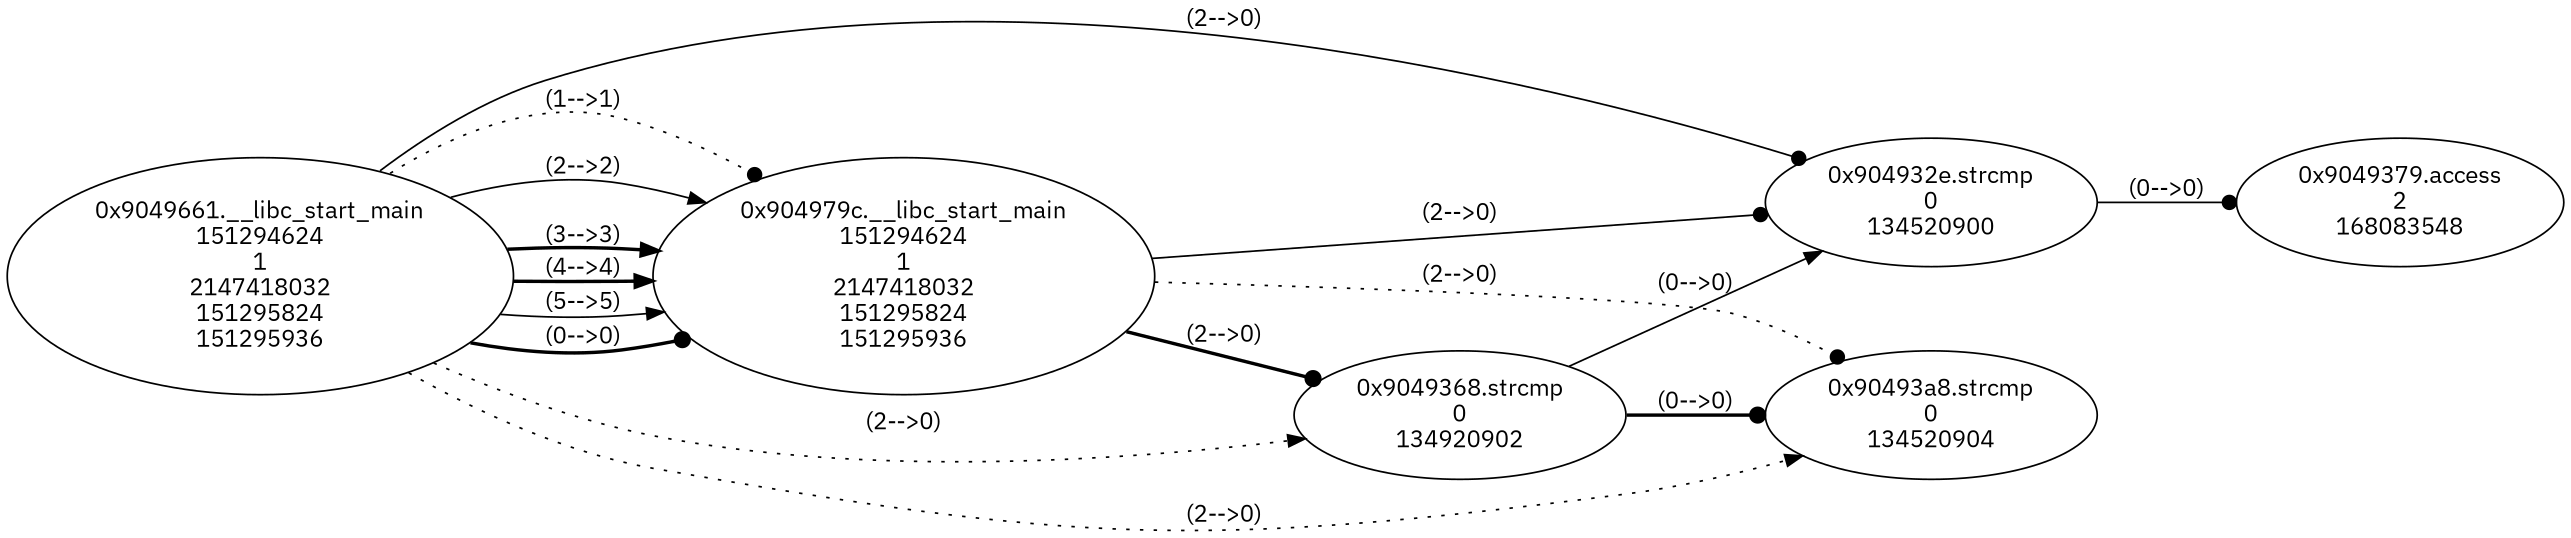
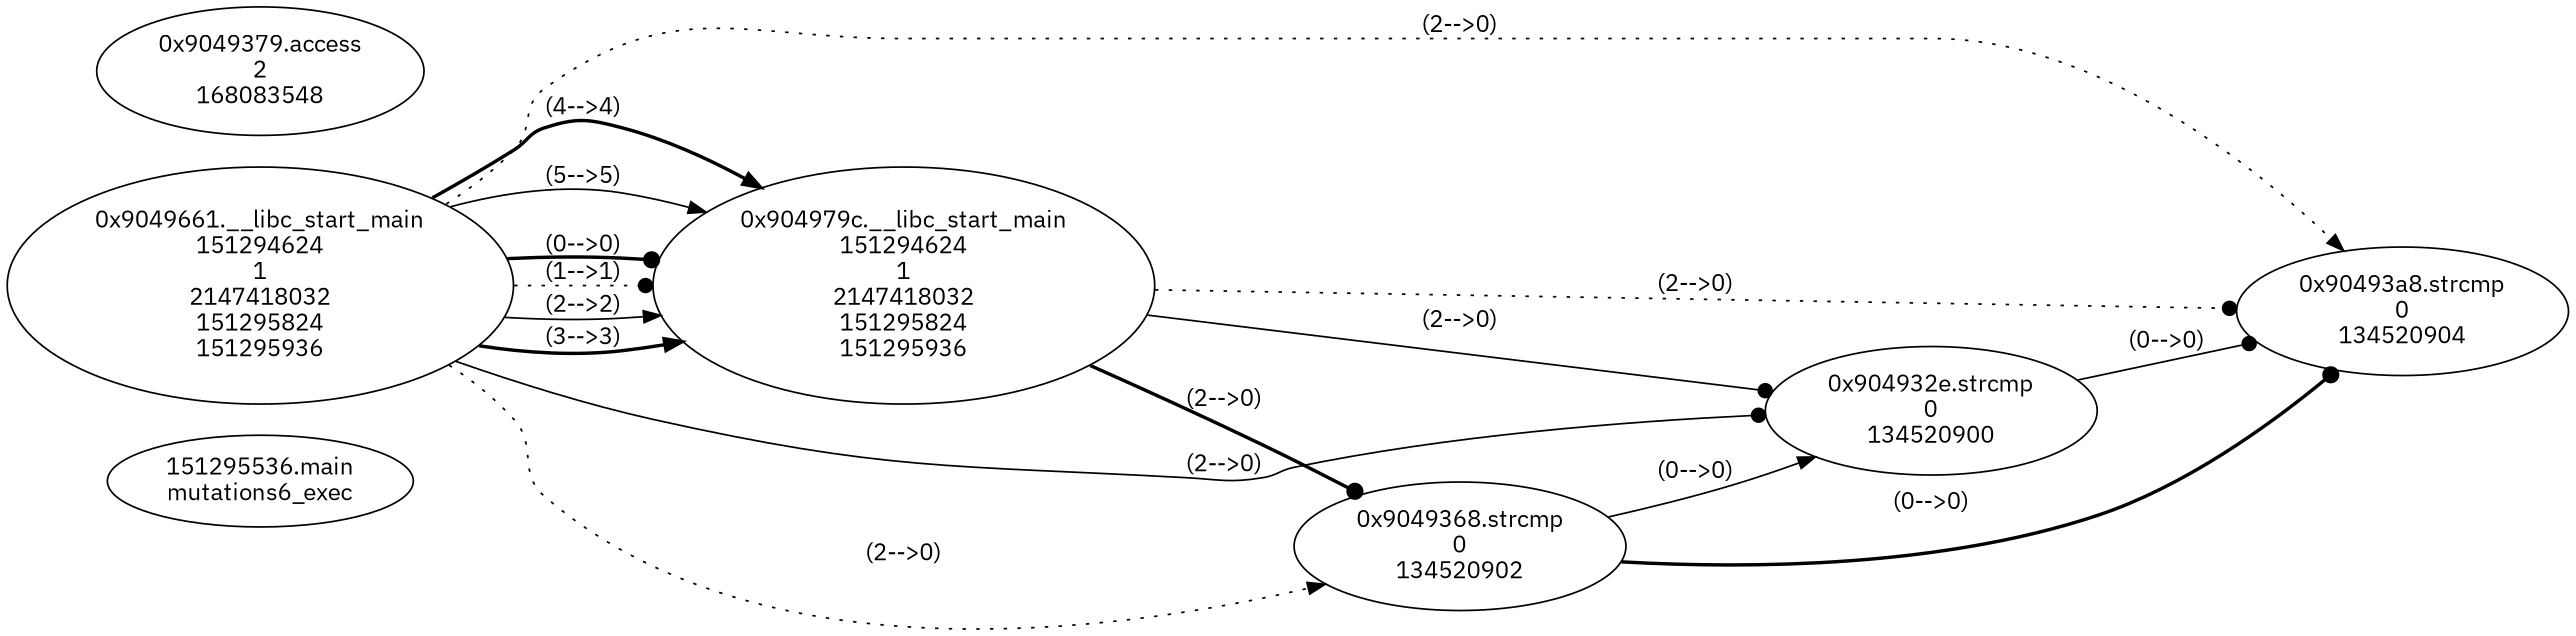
(2160, 202) -> (2160, 363)
(1460, 415) -> (1460, 546)
none -> (260, 481)
